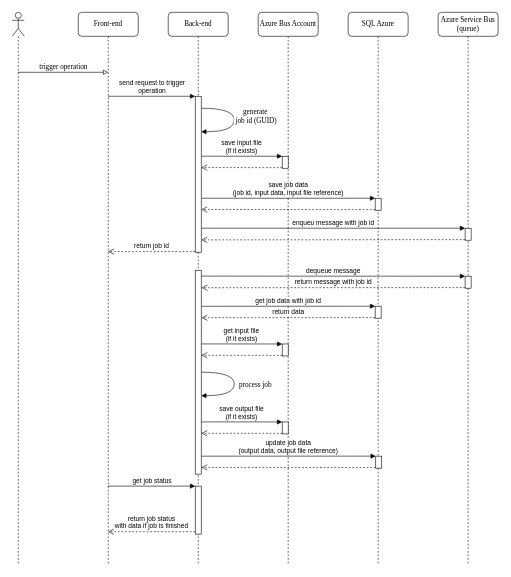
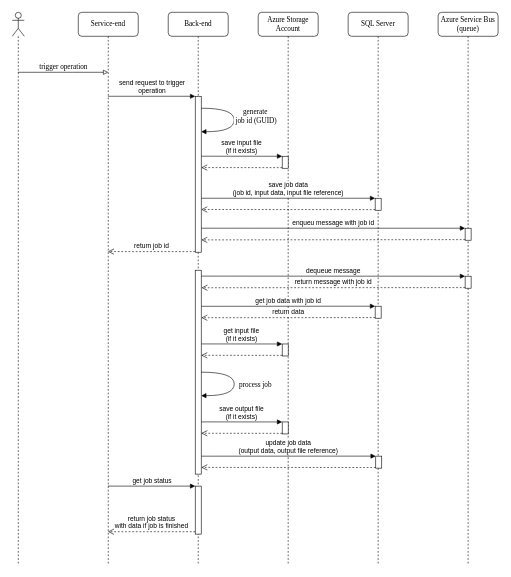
(108, 24) -> (108, 24)
(288, 24) -> (288, 24)
(378, 24) -> (378, 24)
